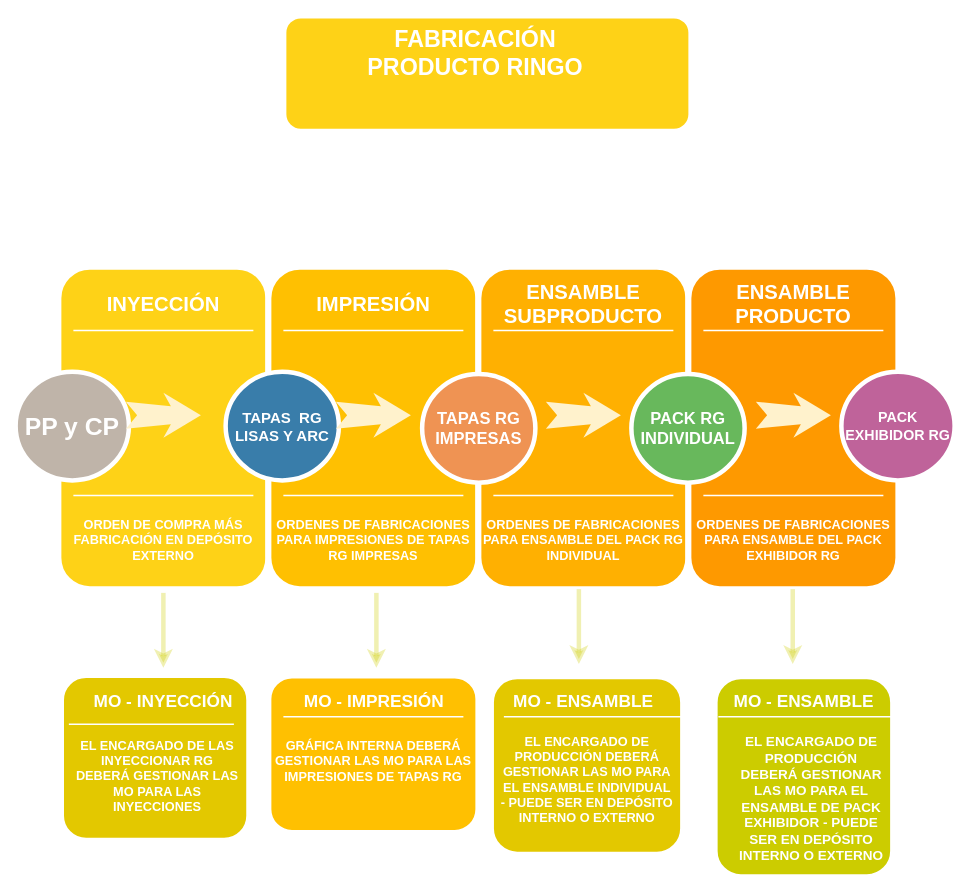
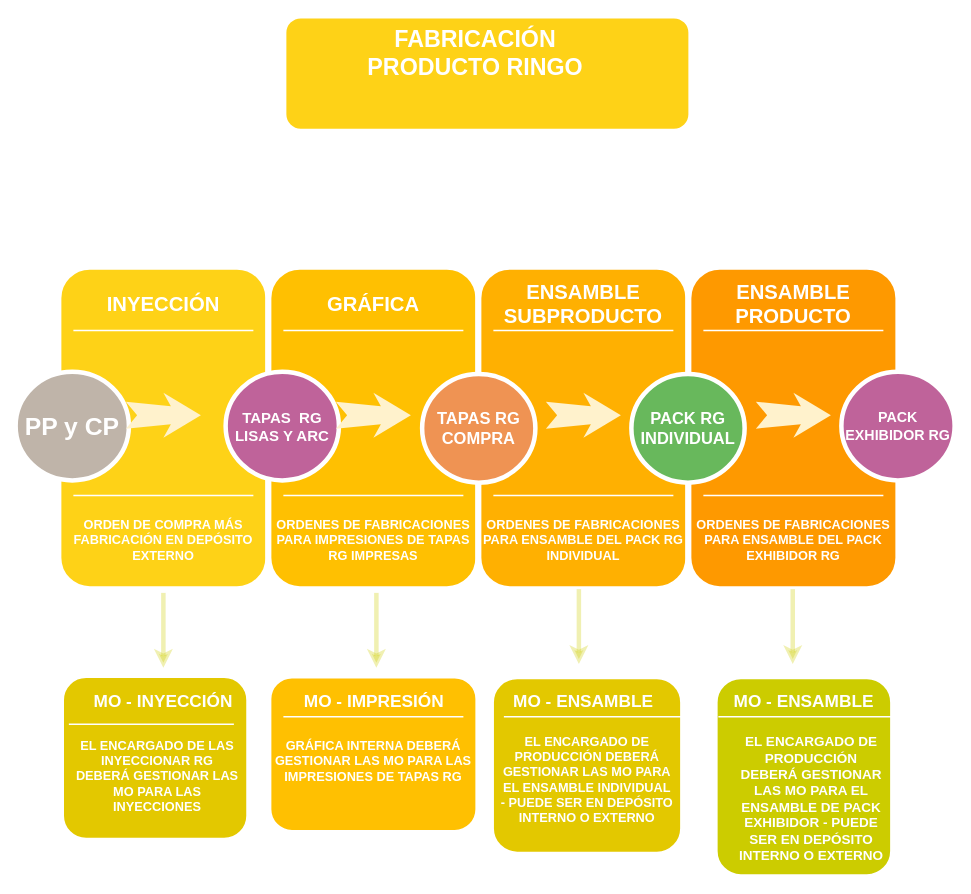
(373, 304) -> (373, 304)
(282, 426) -> (282, 426)
(479, 429) -> (479, 429)
